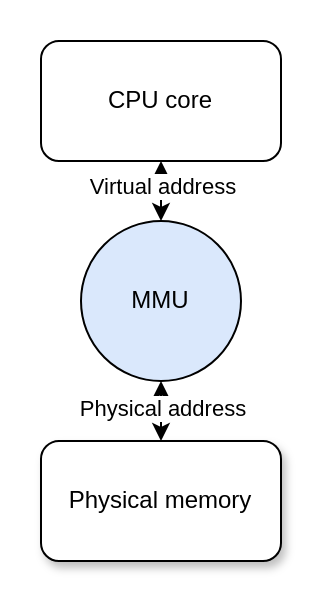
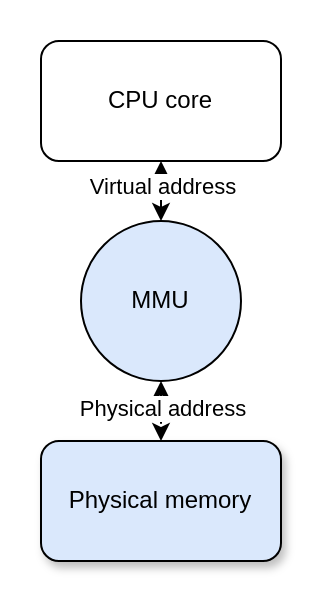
(161, 425) -> (161, 425)
(161, 501) -> (161, 501)
